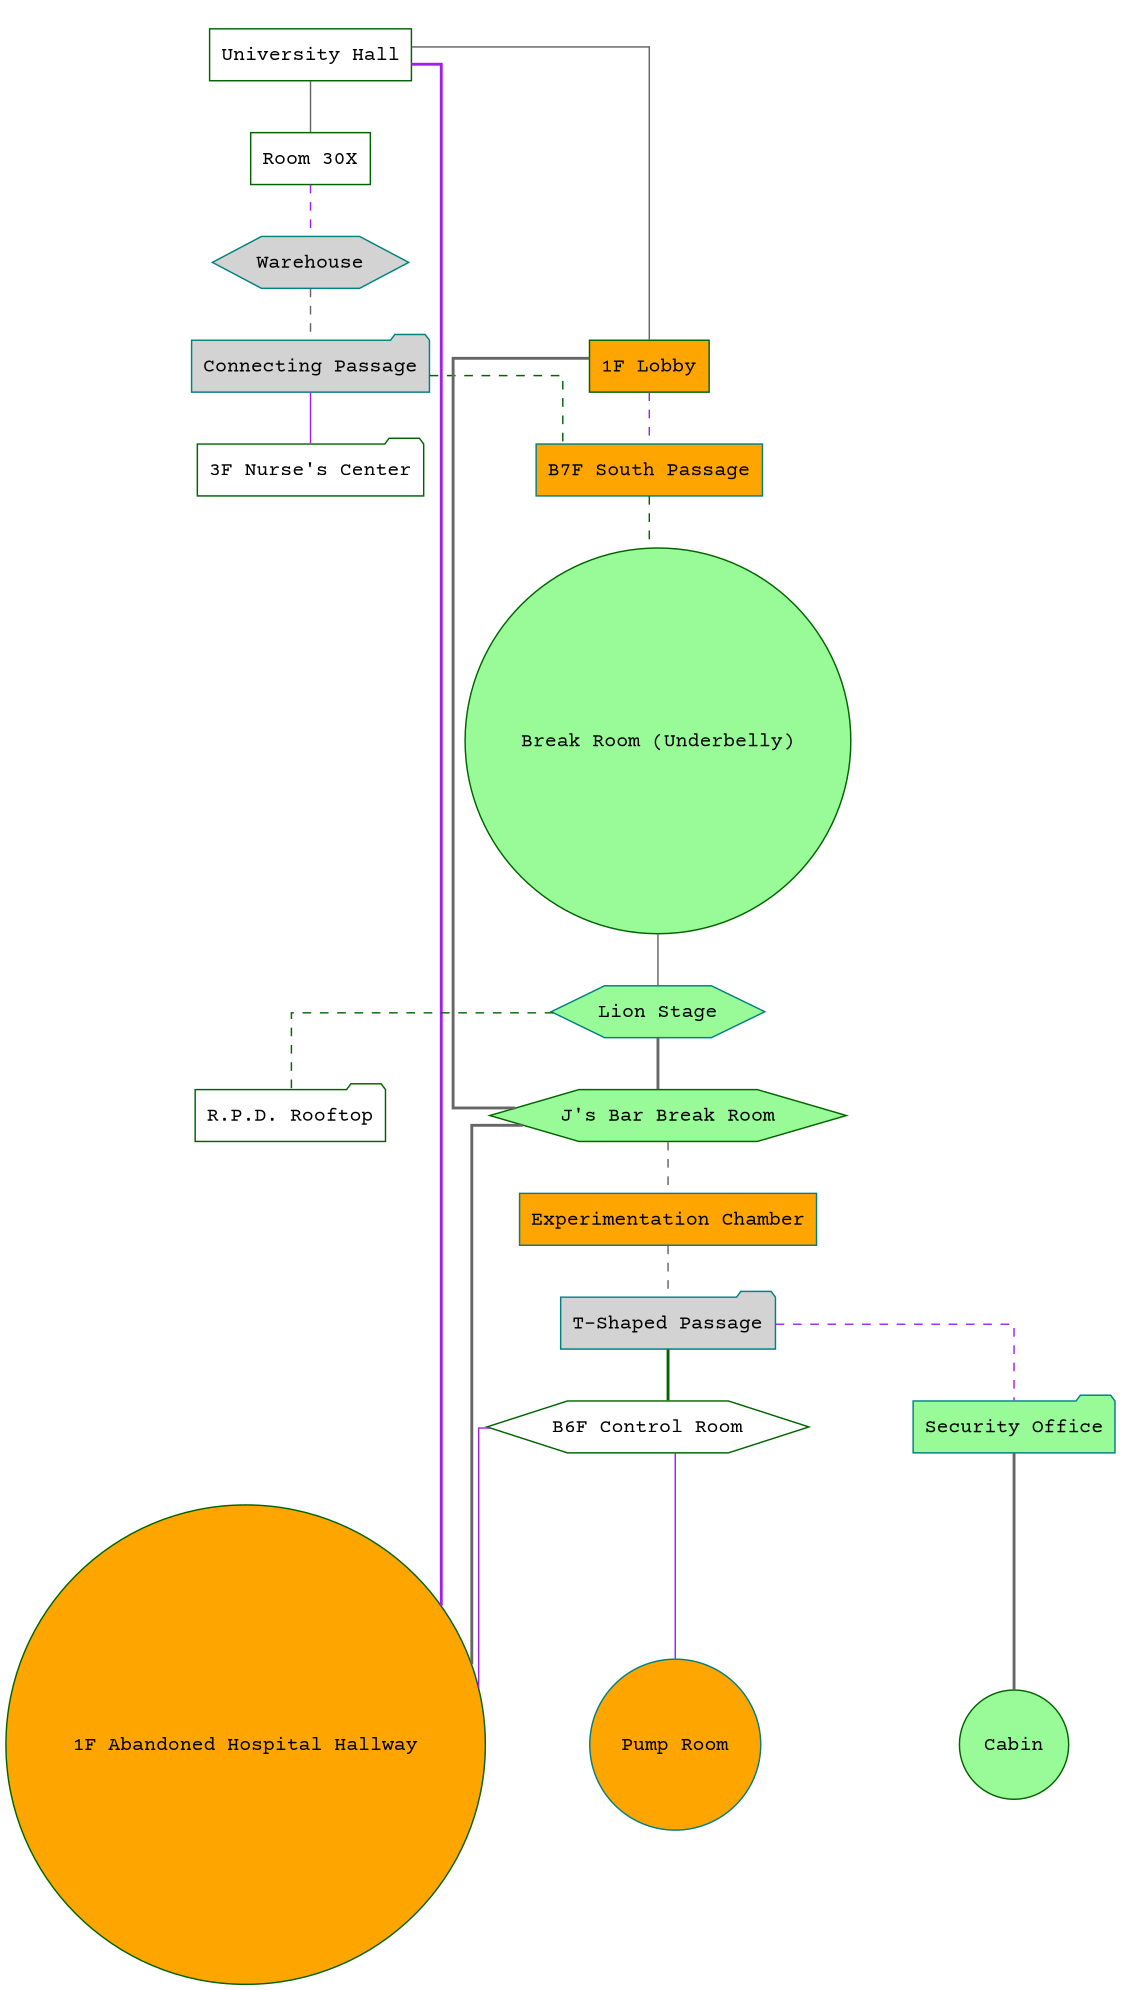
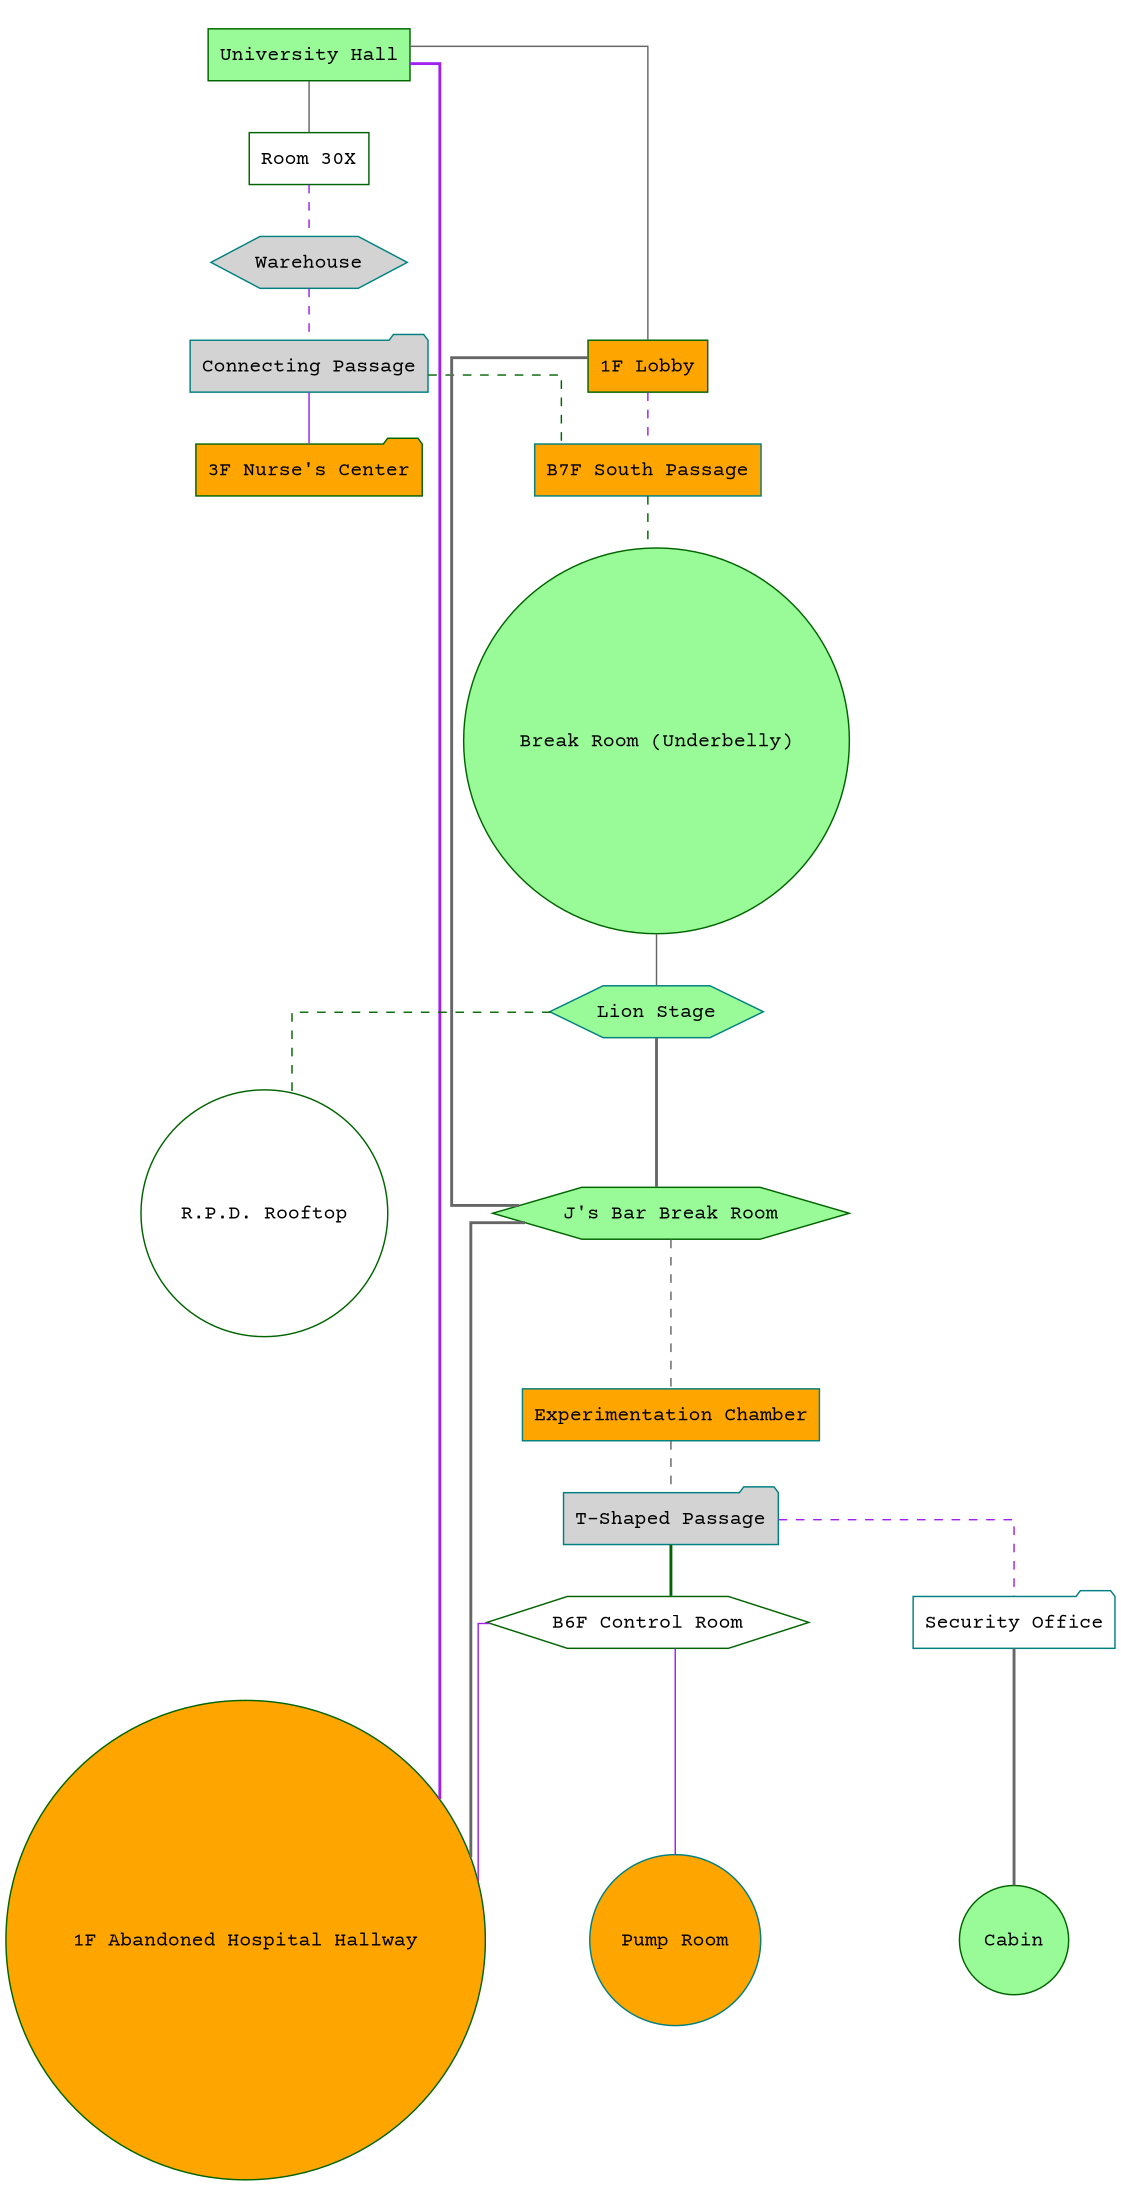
(311, 55) -> (309, 55)
(311, 314) -> (309, 314)
(311, 470) -> (309, 470)
(290, 1115) -> (264, 1213)
(1014, 1427) -> (1014, 1622)
